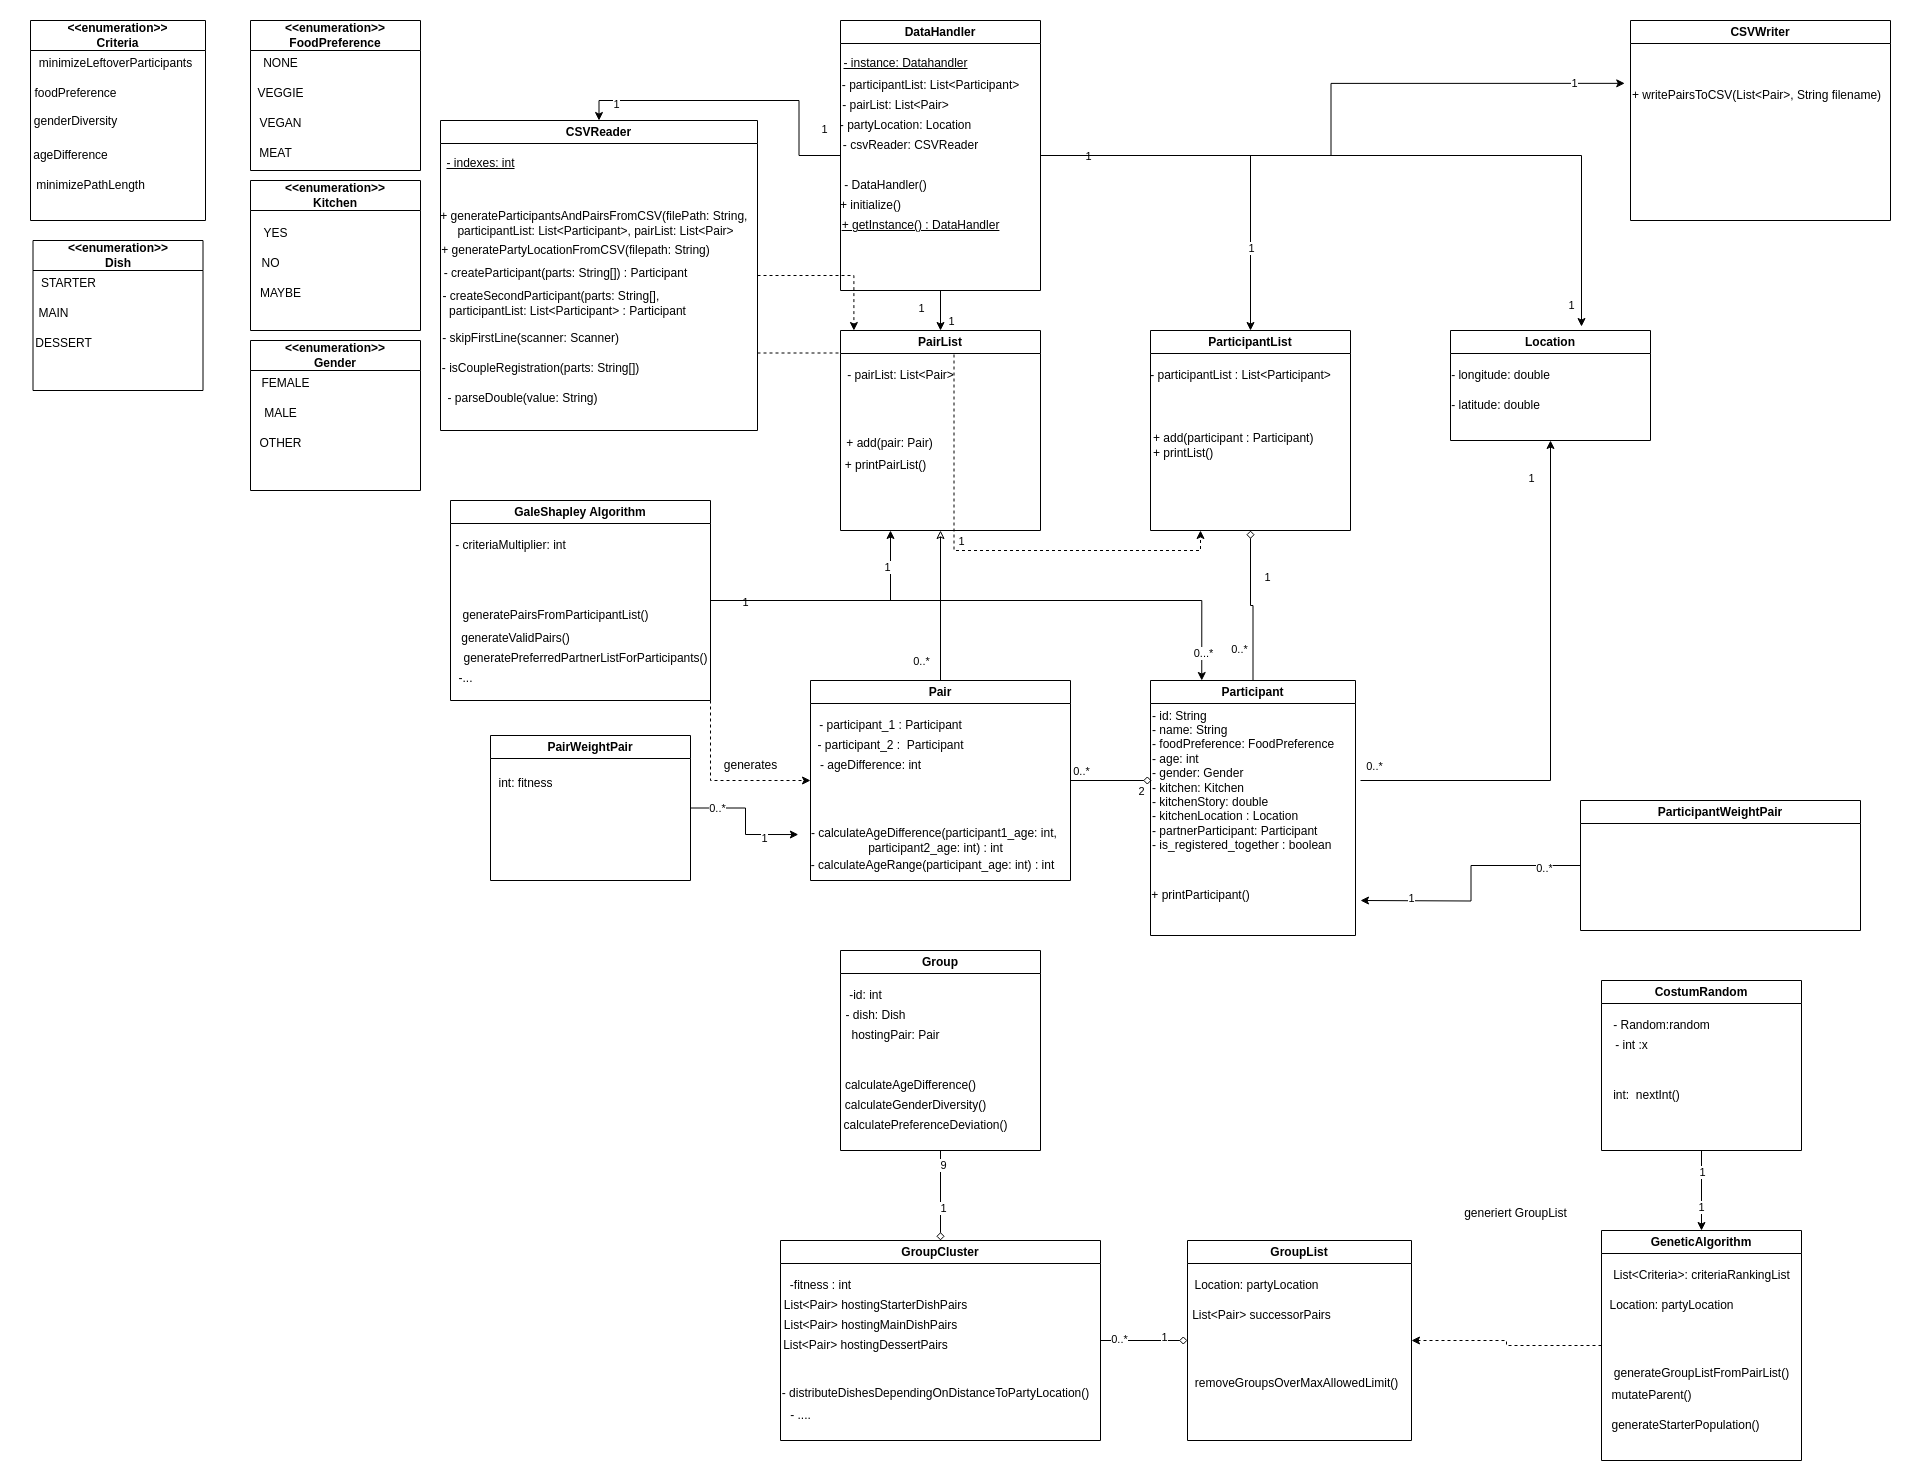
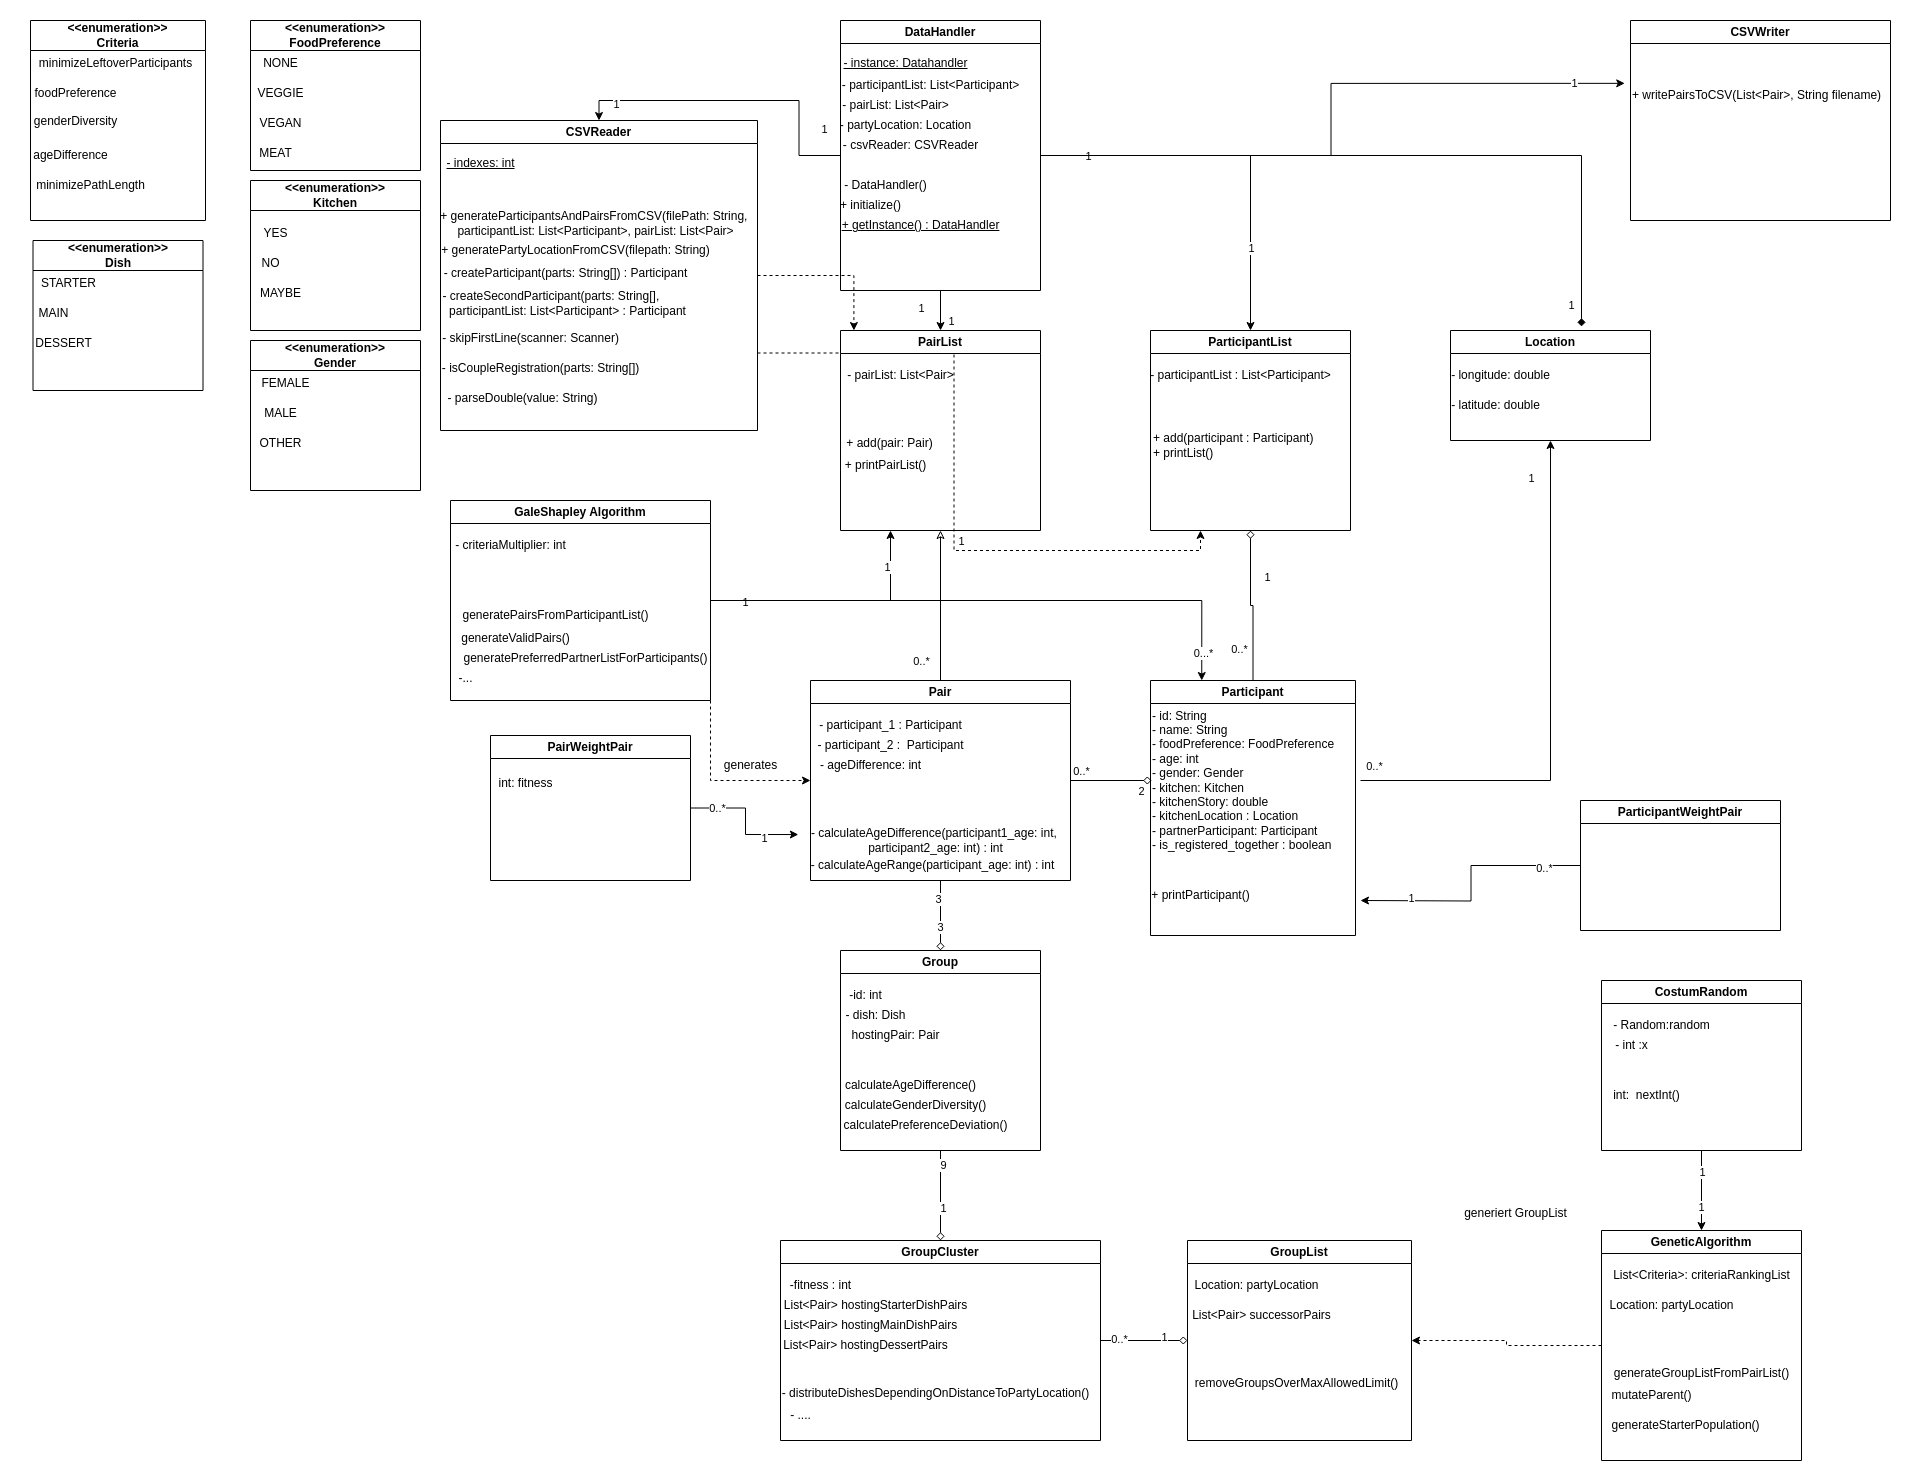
(1582, 318) -> (1582, 317)
(1721, 866) -> (1681, 866)
none -> (941, 912)
